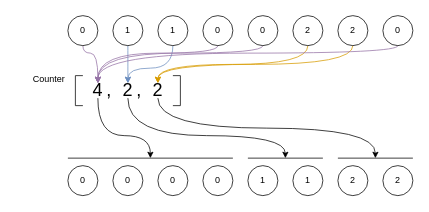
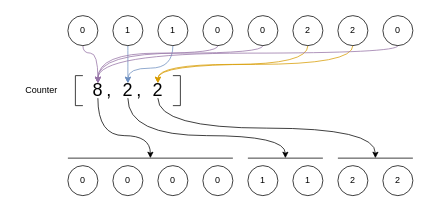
(49, 79) -> (42, 90)
(98, 90) -> (98, 90)
